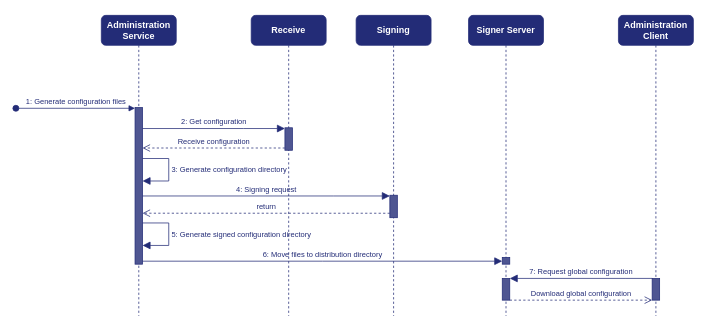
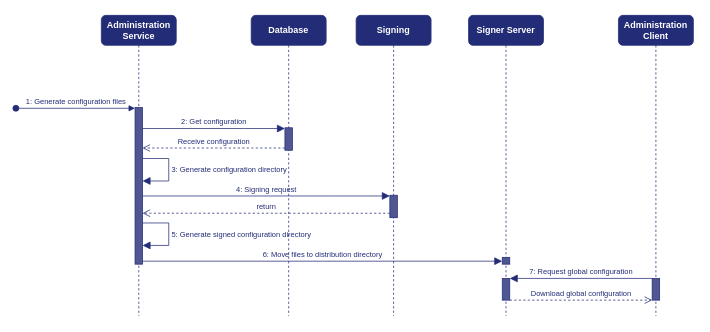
(288, 30) -> (288, 30)
